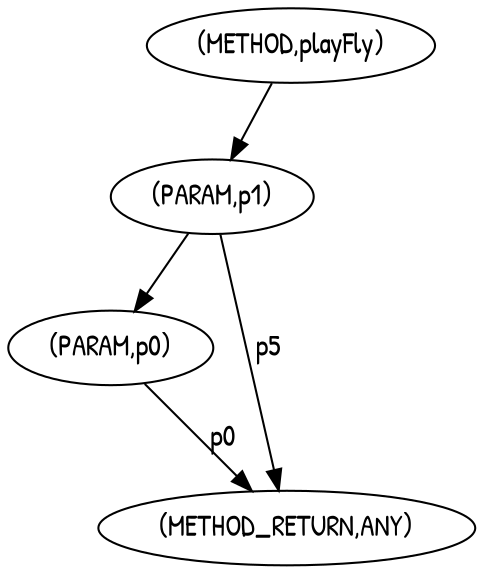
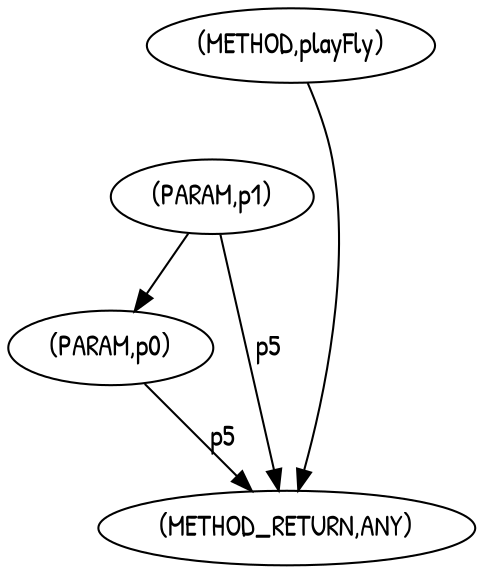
(256, 112) -> (338, 276)
(224, 438) -> (224, 438)
